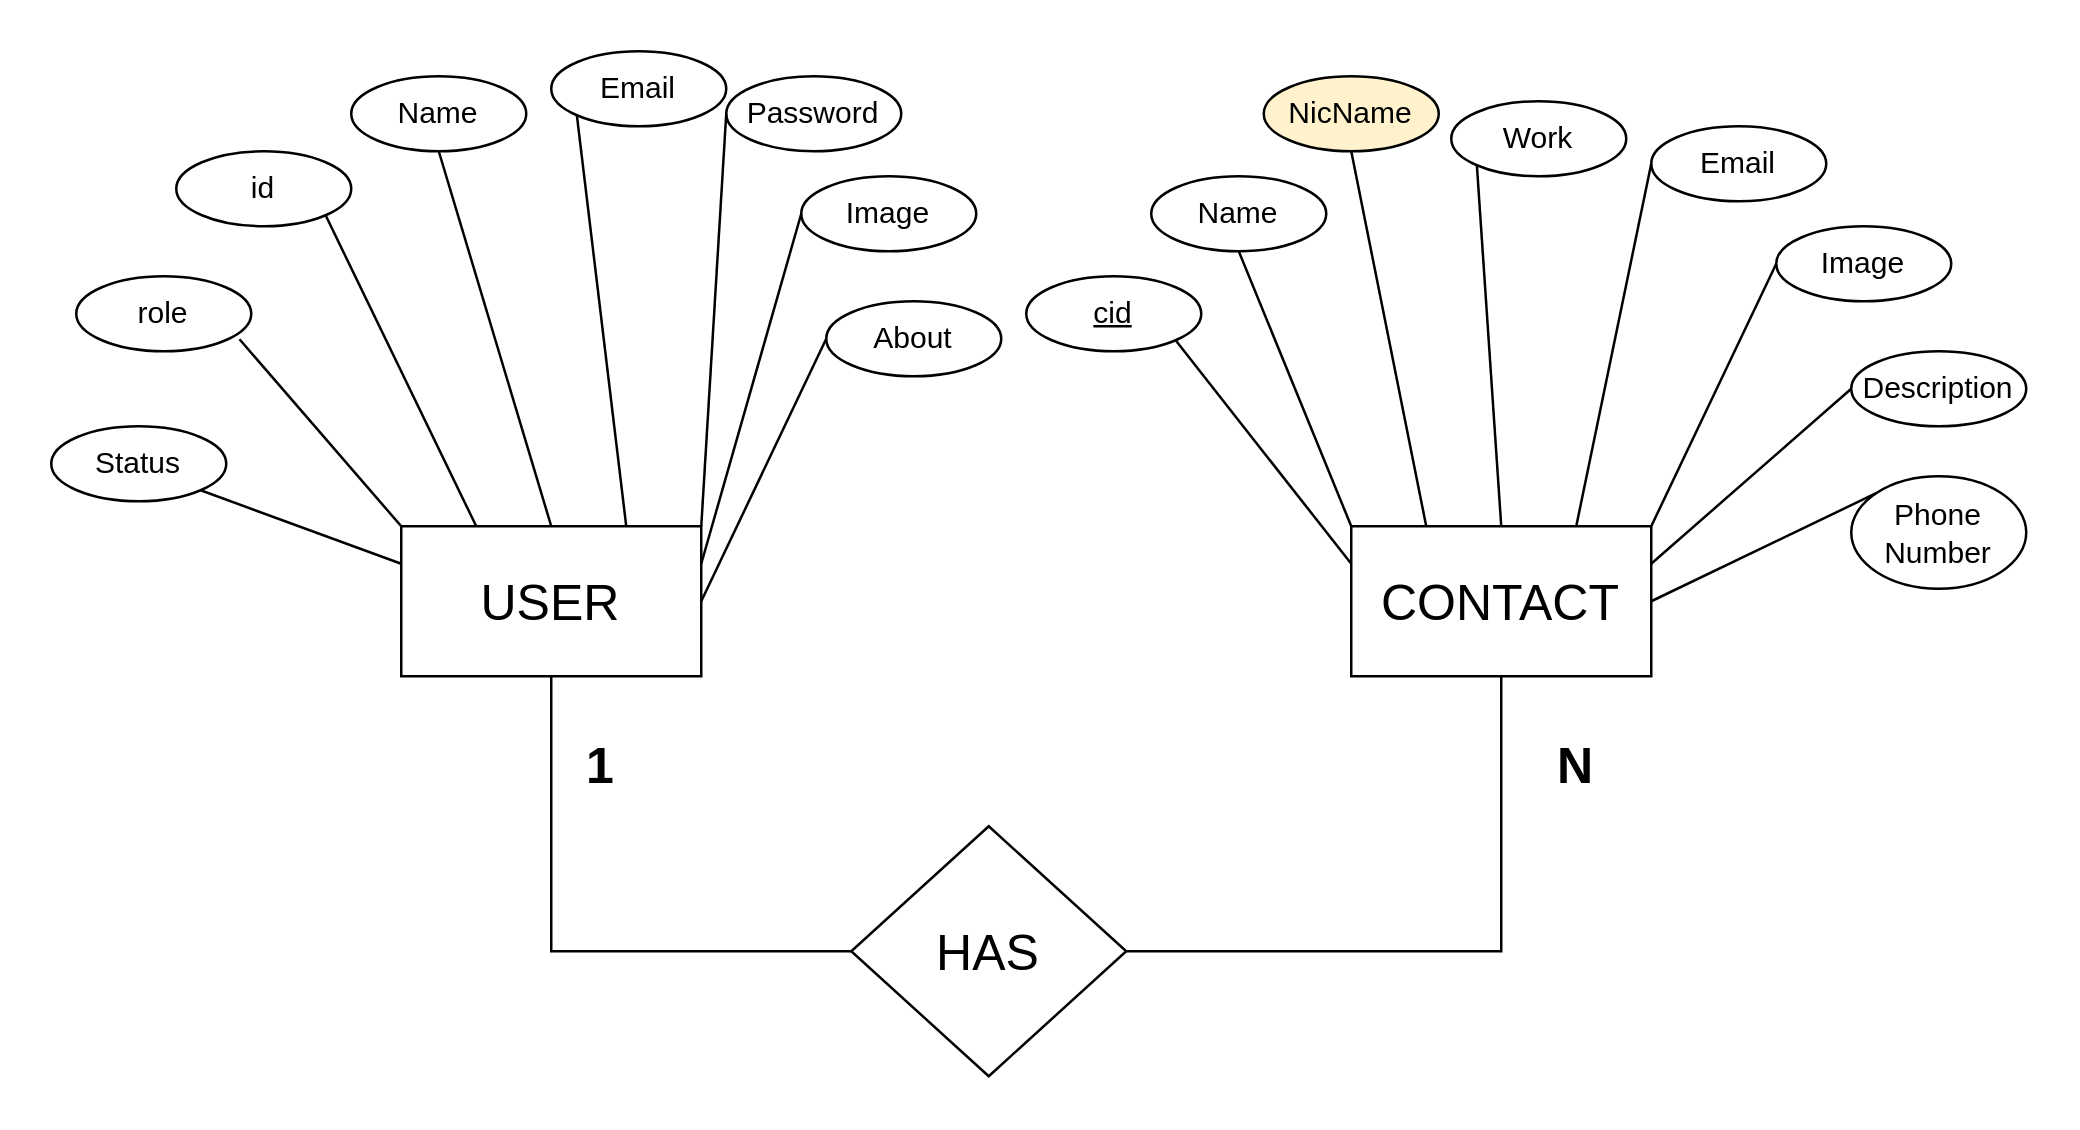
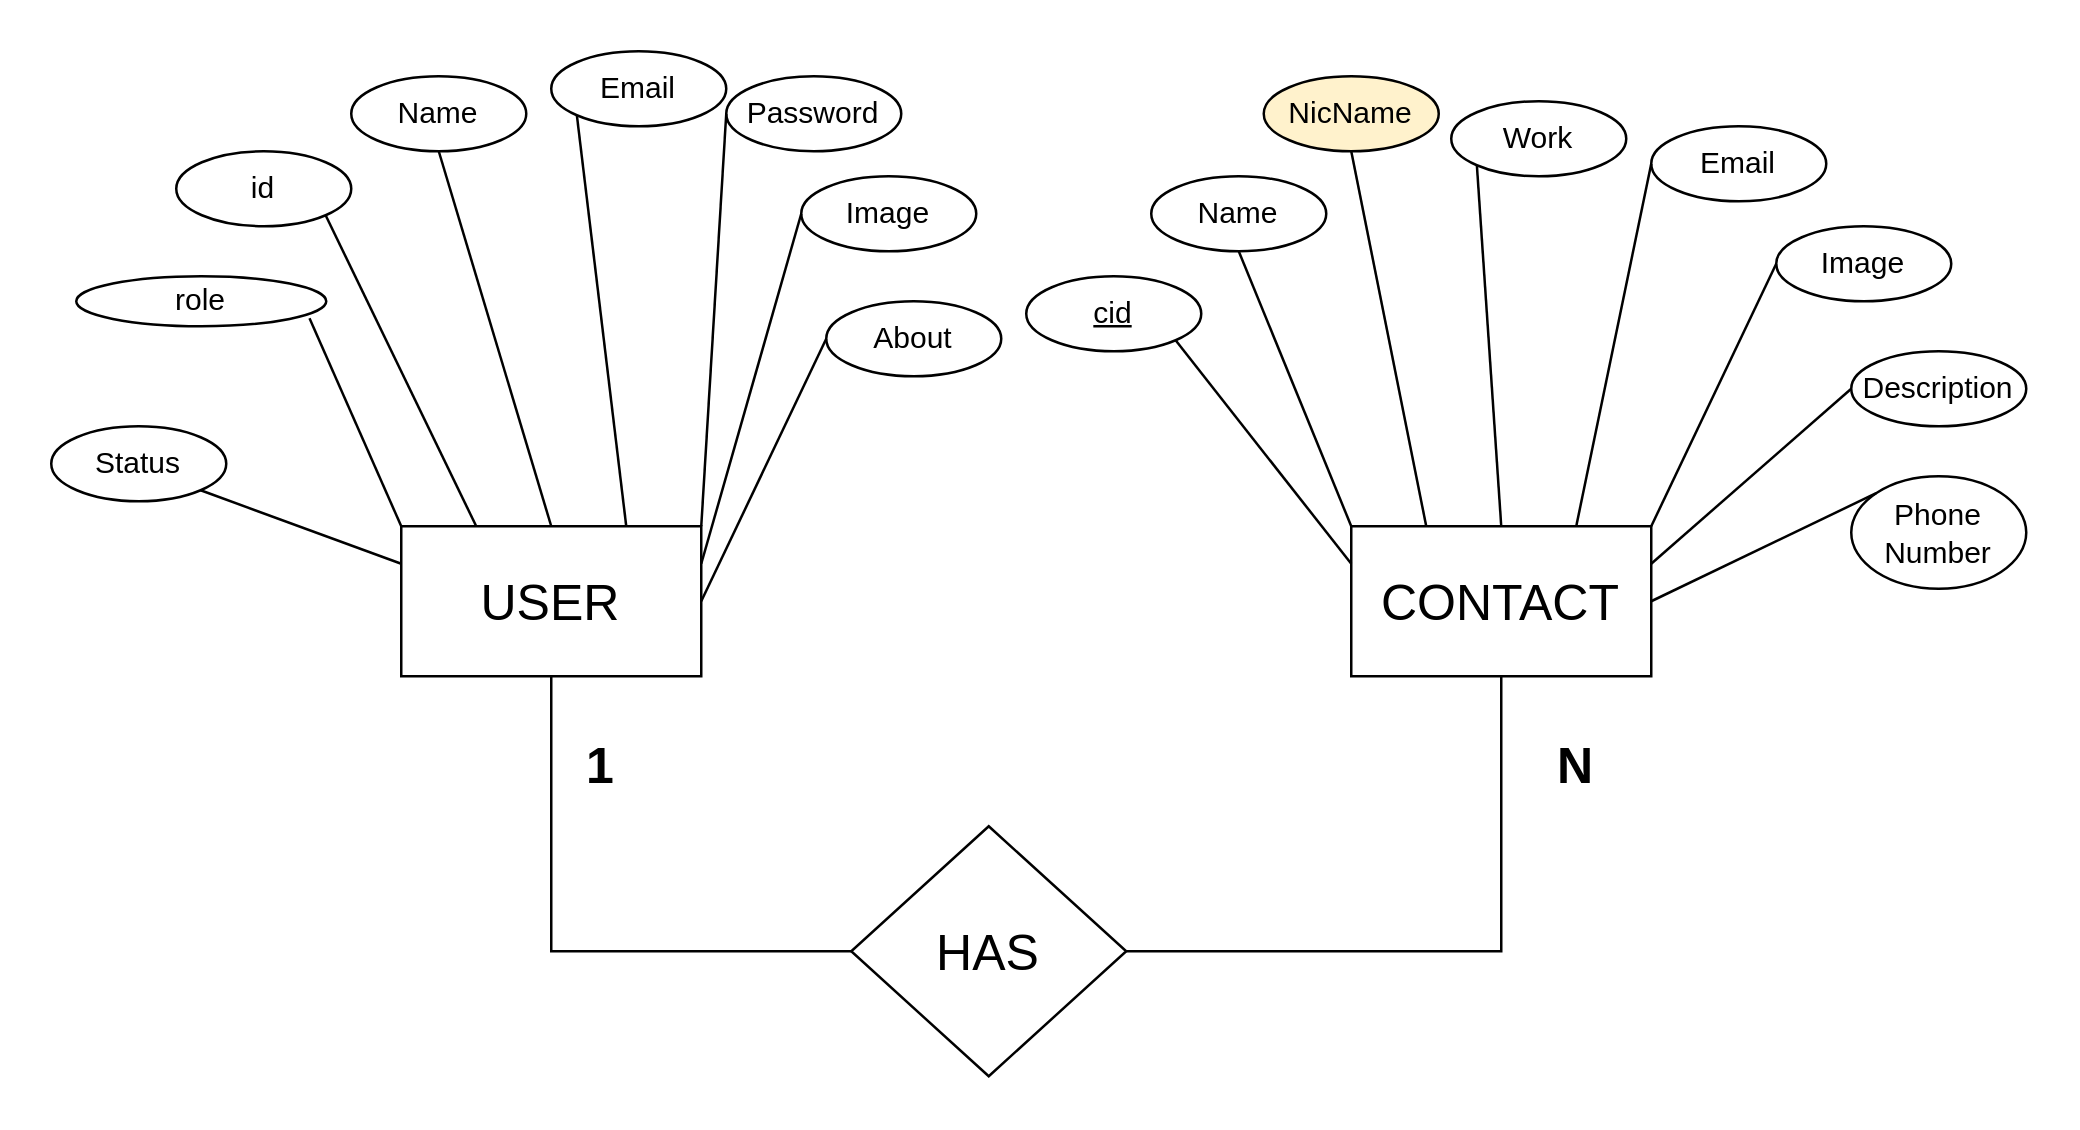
(164, 314) -> (201, 301)
